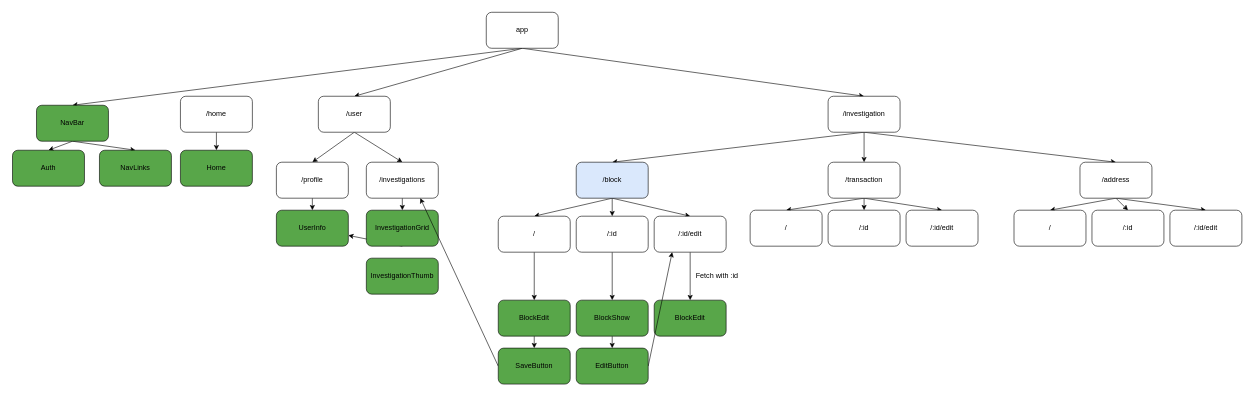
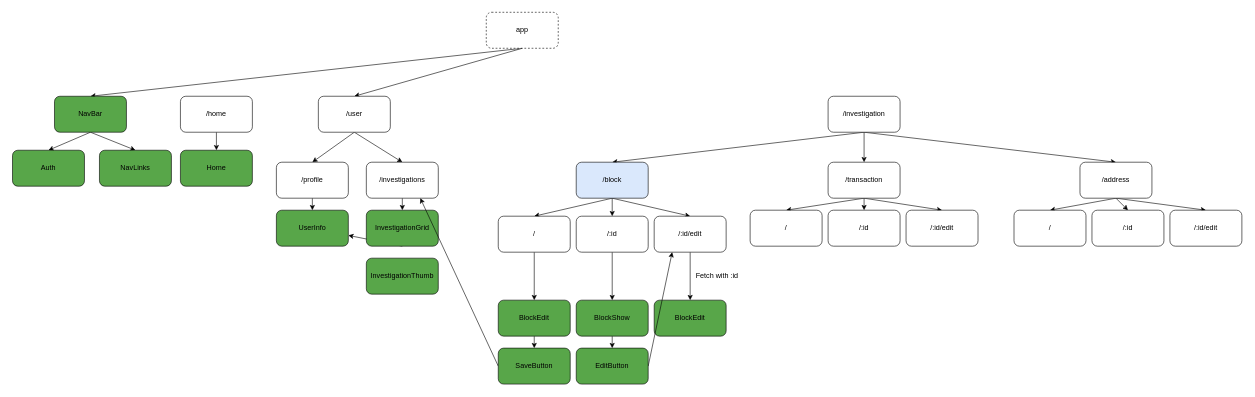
(522, 30) -> (522, 30)
(692, 72) -> none
(72, 123) -> (90, 114)
